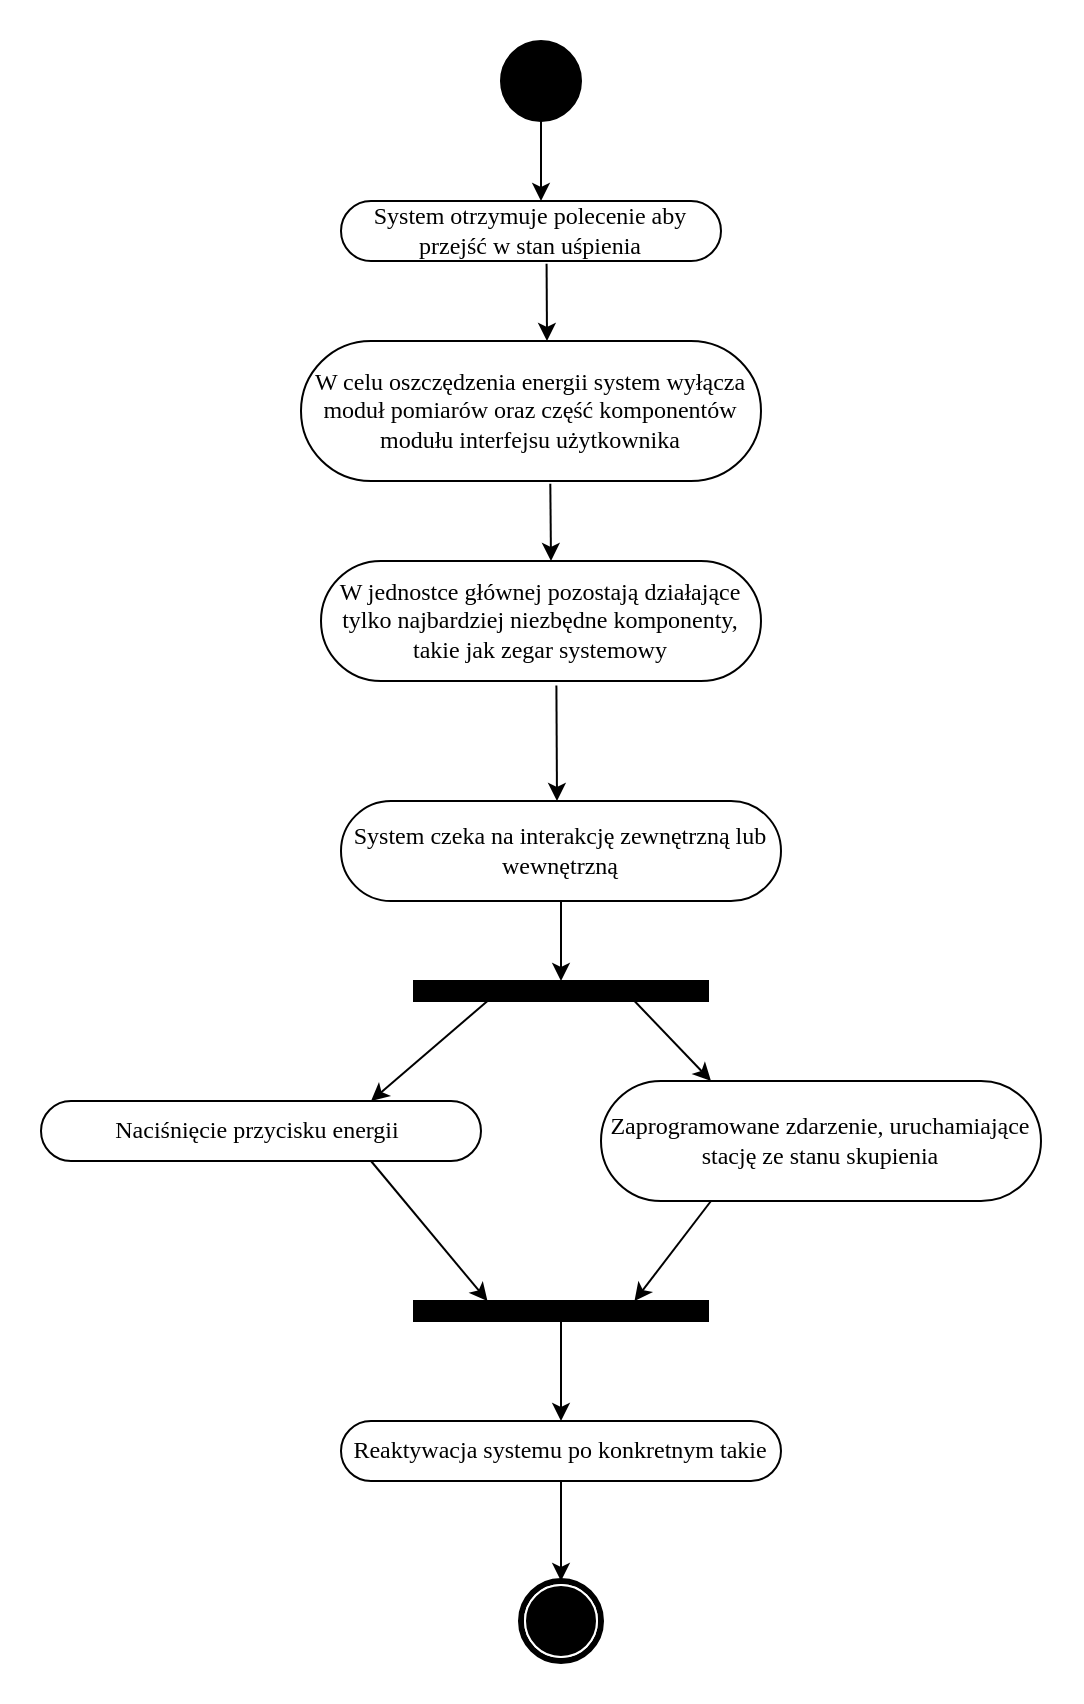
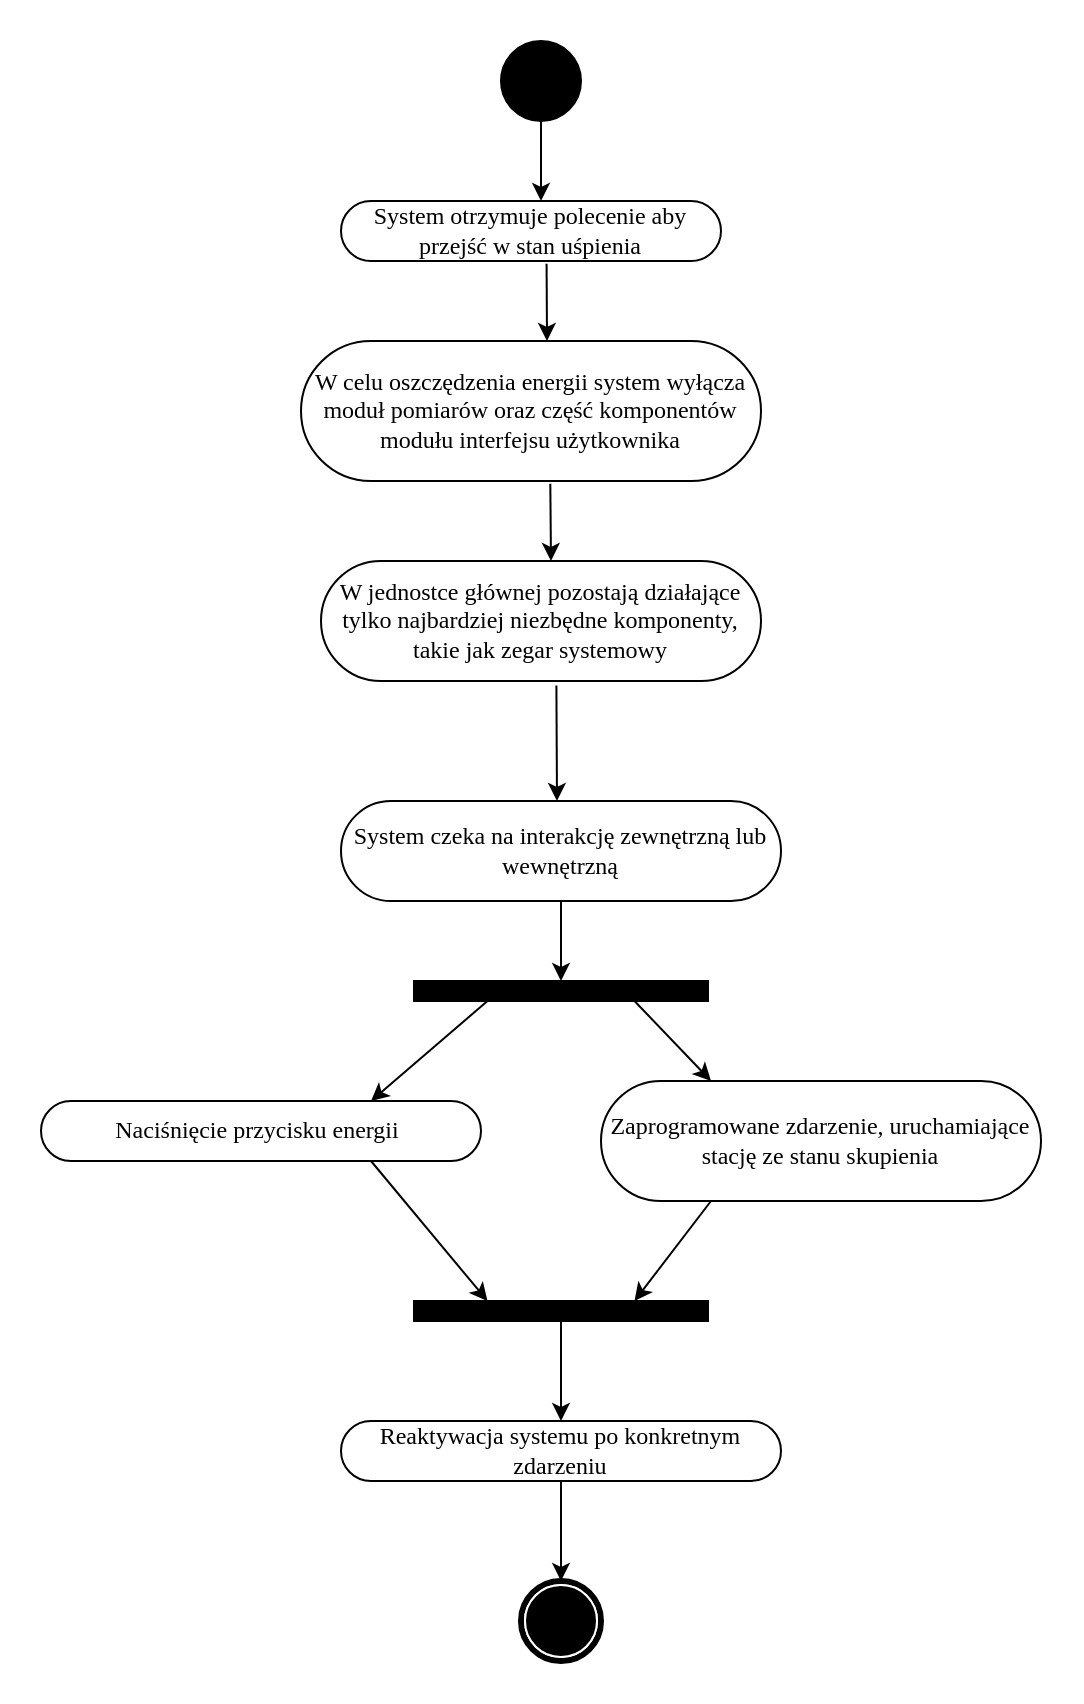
(561, 1451) -> (561, 1451)
